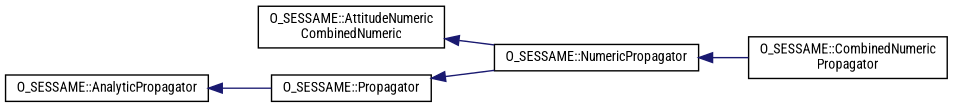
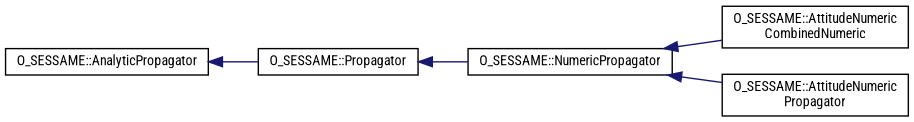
(477, 43) -> (700, 43)
(848, 58) -> (815, 95)
